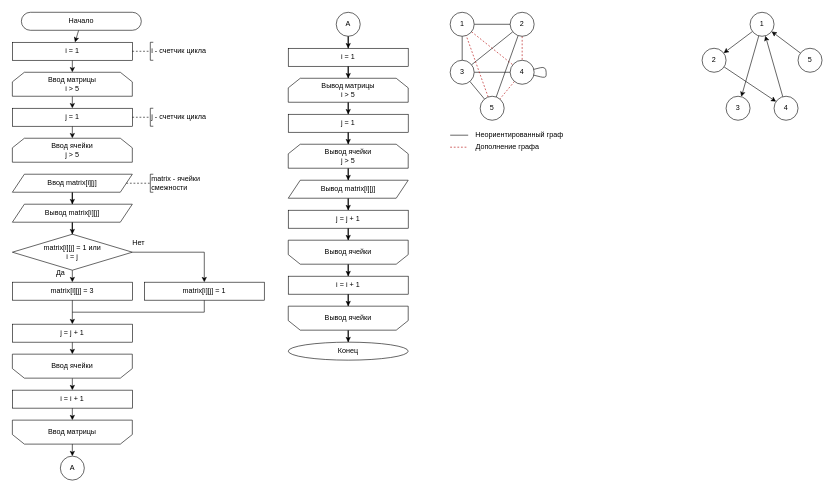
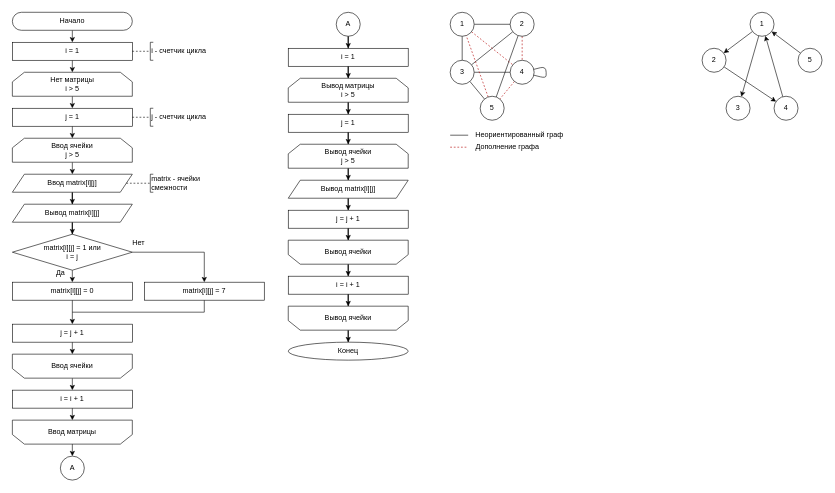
(81, 21) -> (72, 21)
(72, 84) -> (72, 84)
none -> (72, 168)
(72, 291) -> (72, 291)
(204, 291) -> (204, 291)
